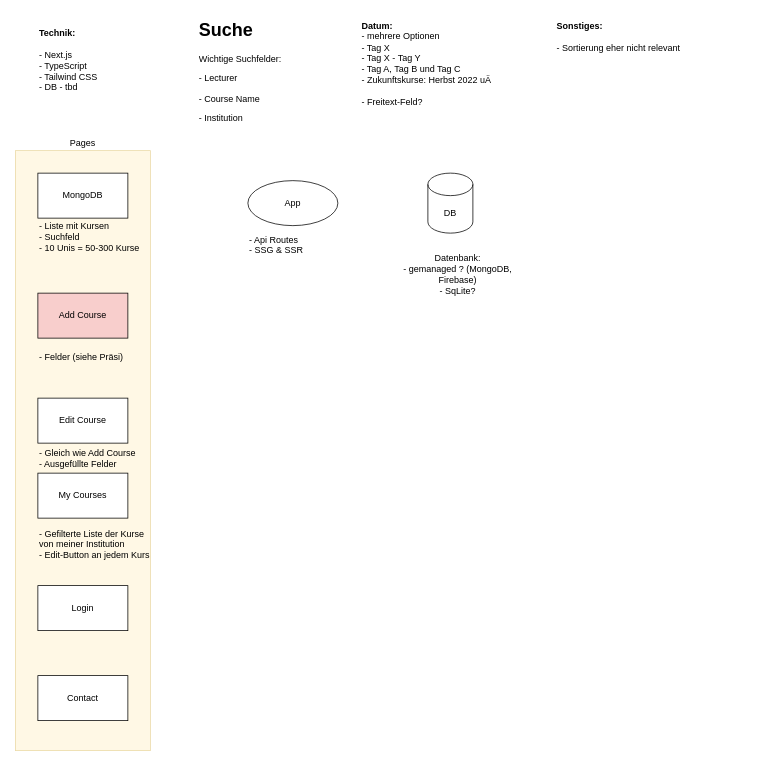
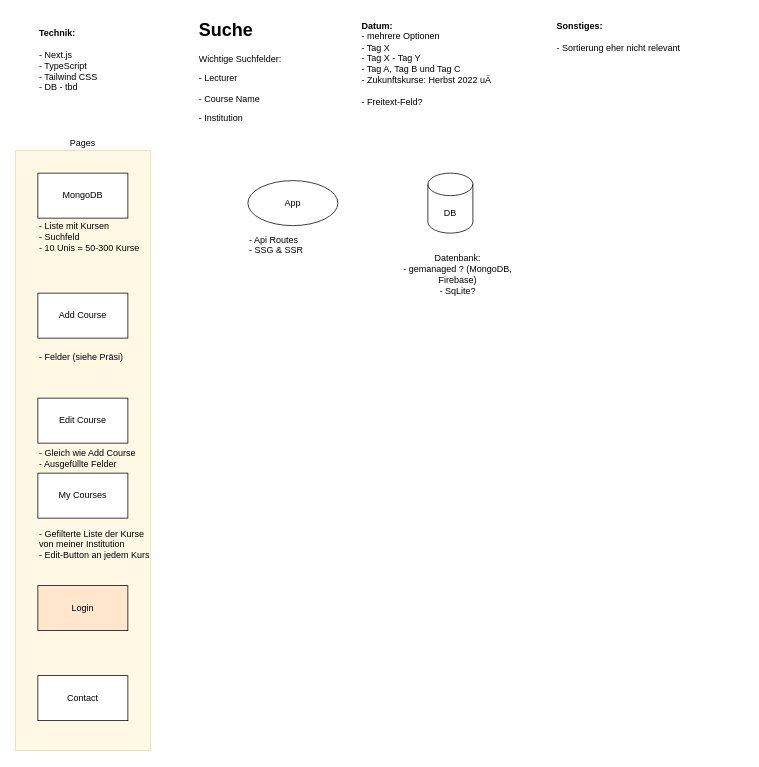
(83, 315) -> (83, 315)
(83, 608) -> (83, 608)
